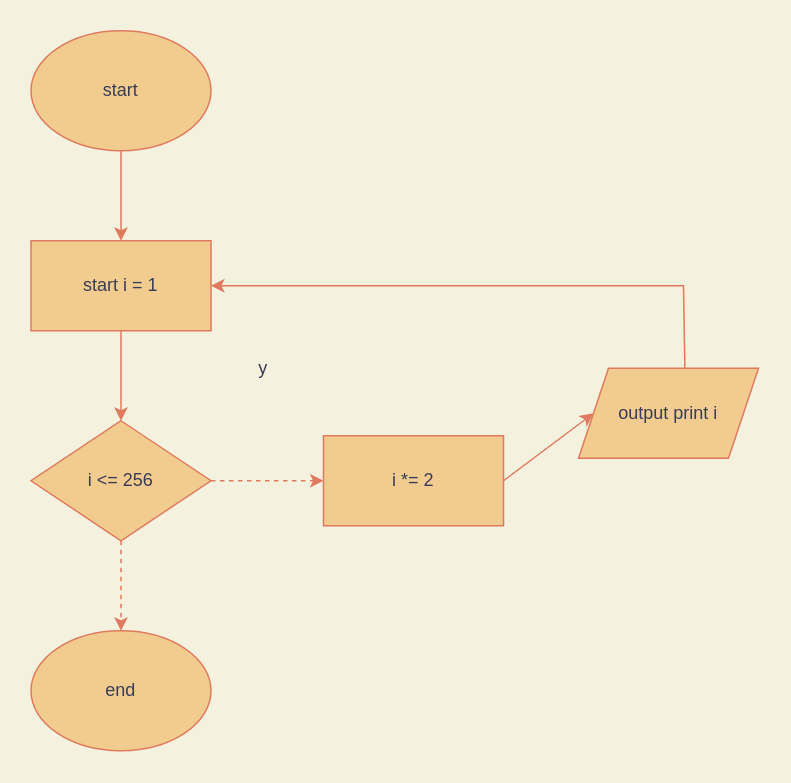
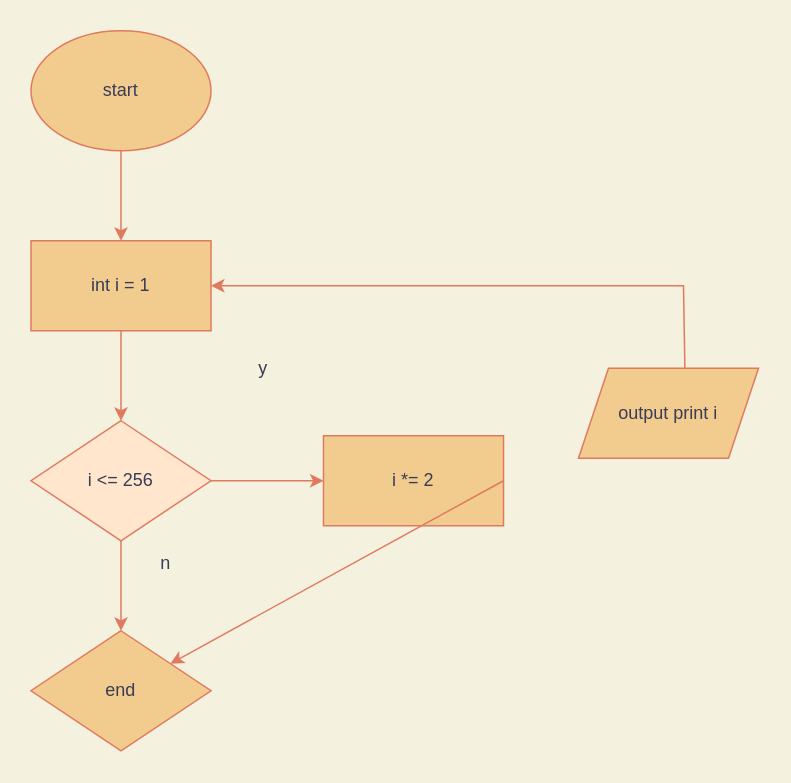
(121, 286) -> (121, 286)
(544, 450) -> (341, 570)
(121, 481) -> (121, 481)
(262, 481) -> (262, 481)
none -> (166, 563)
(121, 582) -> (121, 582)
(121, 691) -> (121, 691)
